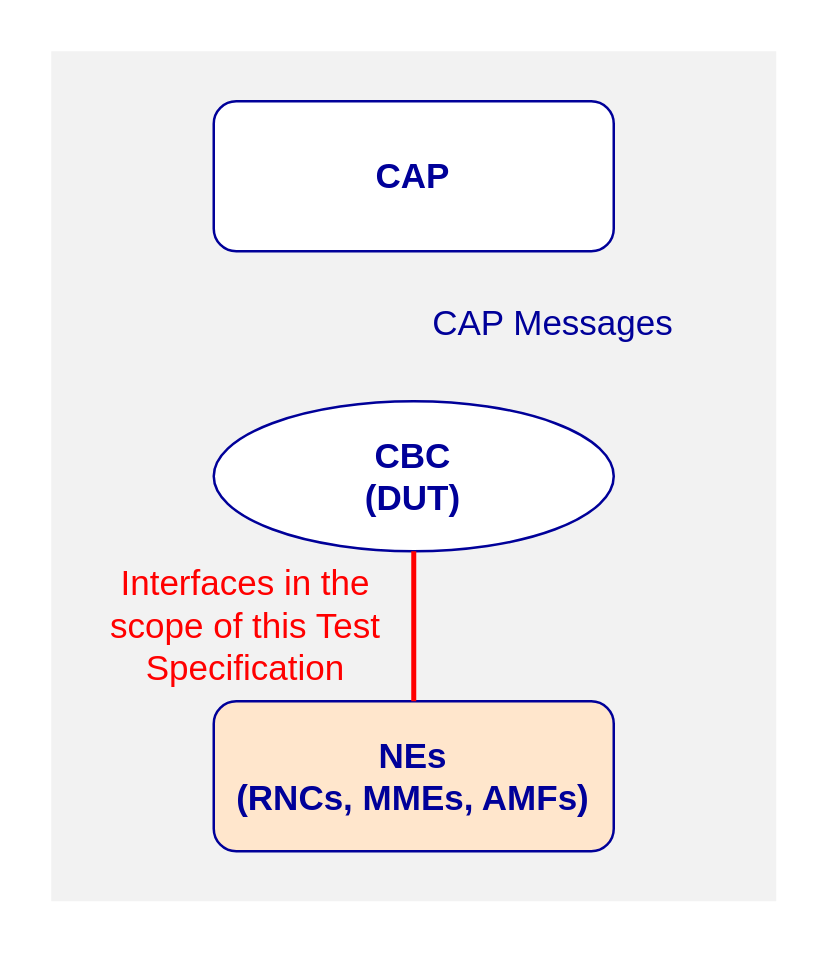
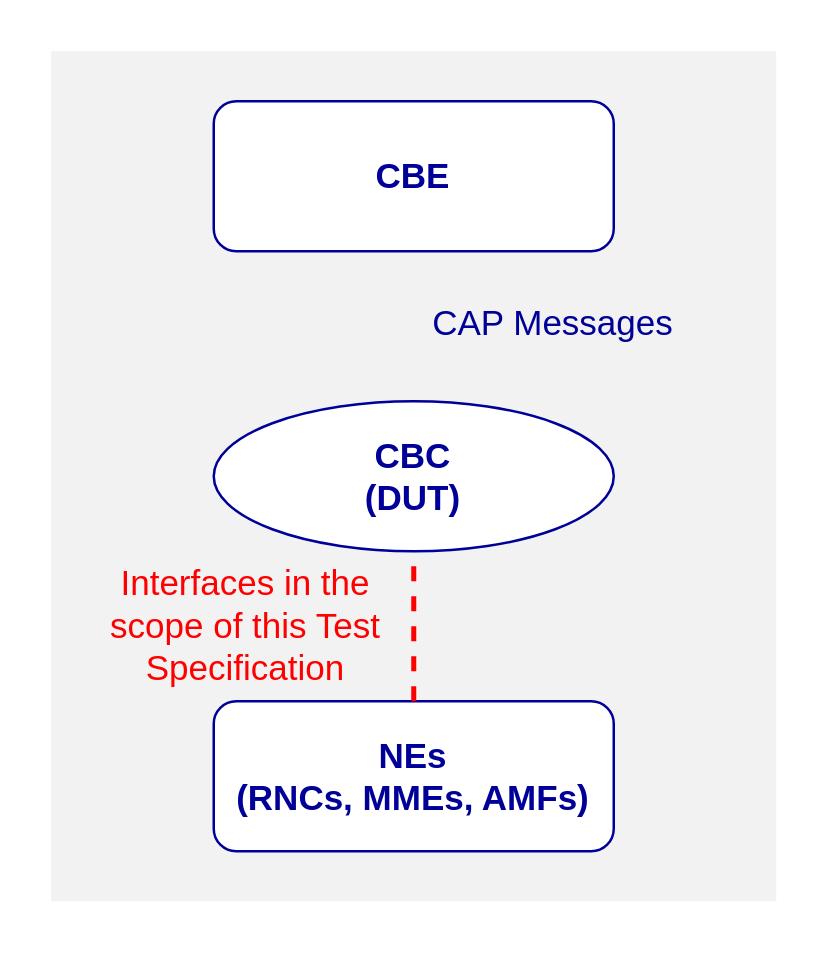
(414, 176) -> (414, 176)
(414, 678) -> (414, 678)
(414, 776) -> (414, 776)
